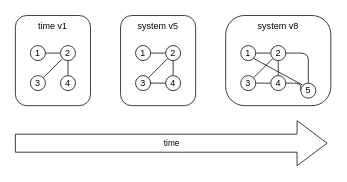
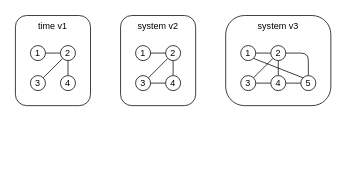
(158, 26) -> (158, 26)
(278, 26) -> (278, 26)
(308, 90) -> (308, 83)
(171, 143) -> none
